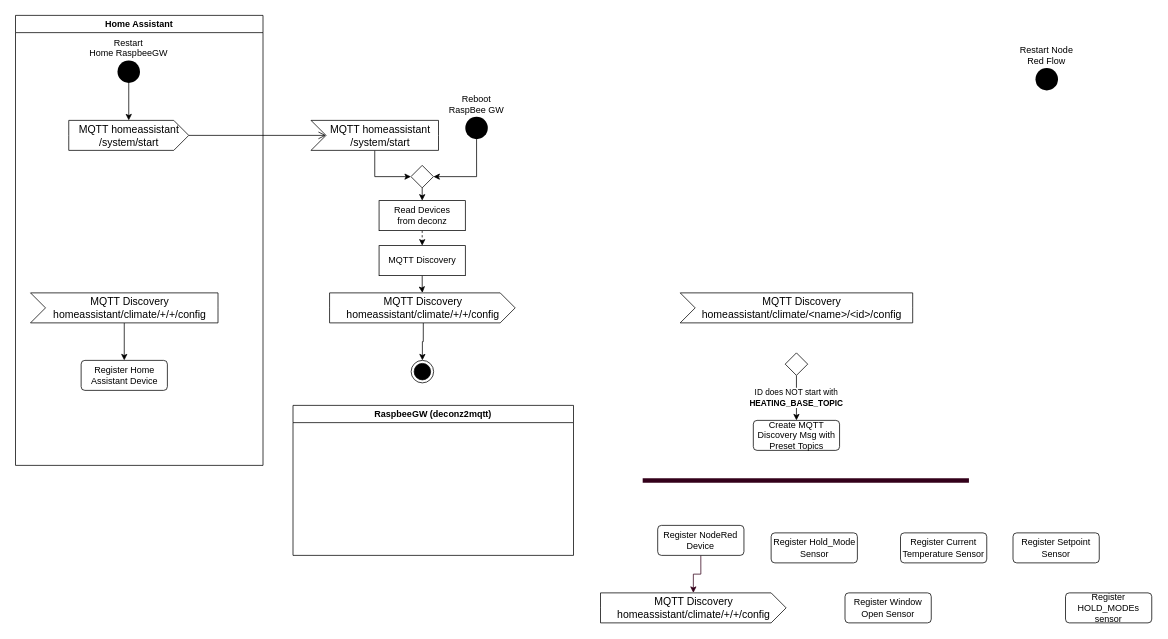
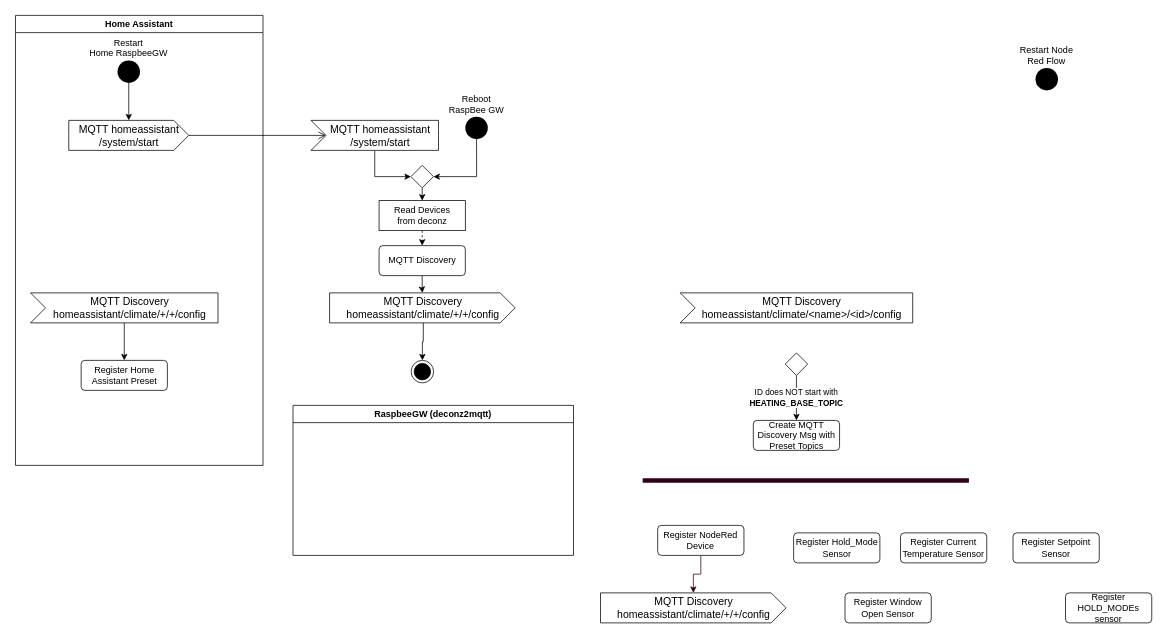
(422, 261) -> (422, 261)
(125, 375) -> (125, 375)
(814, 548) -> (837, 548)
